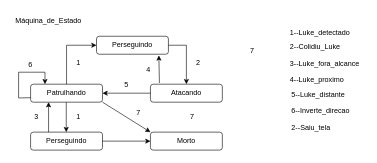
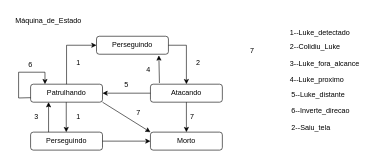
none -> (186, 115)
